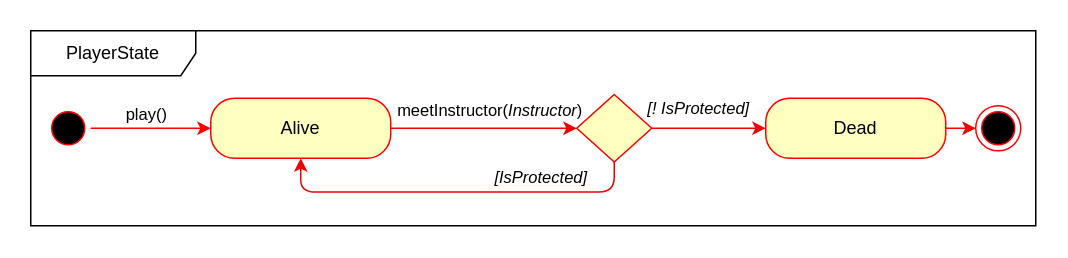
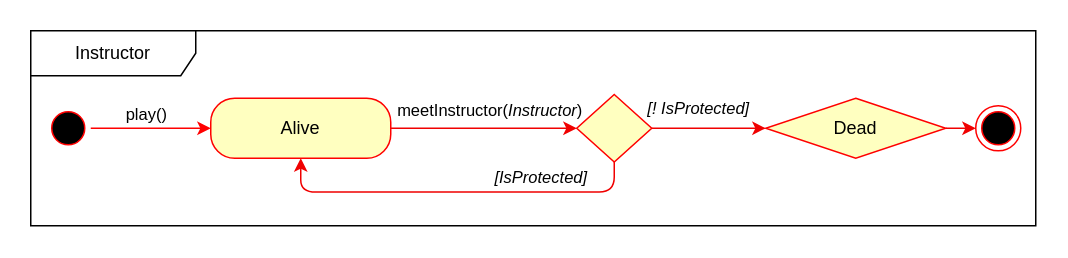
(113, 53) -> (113, 53)
(856, 128) -> (856, 128)
